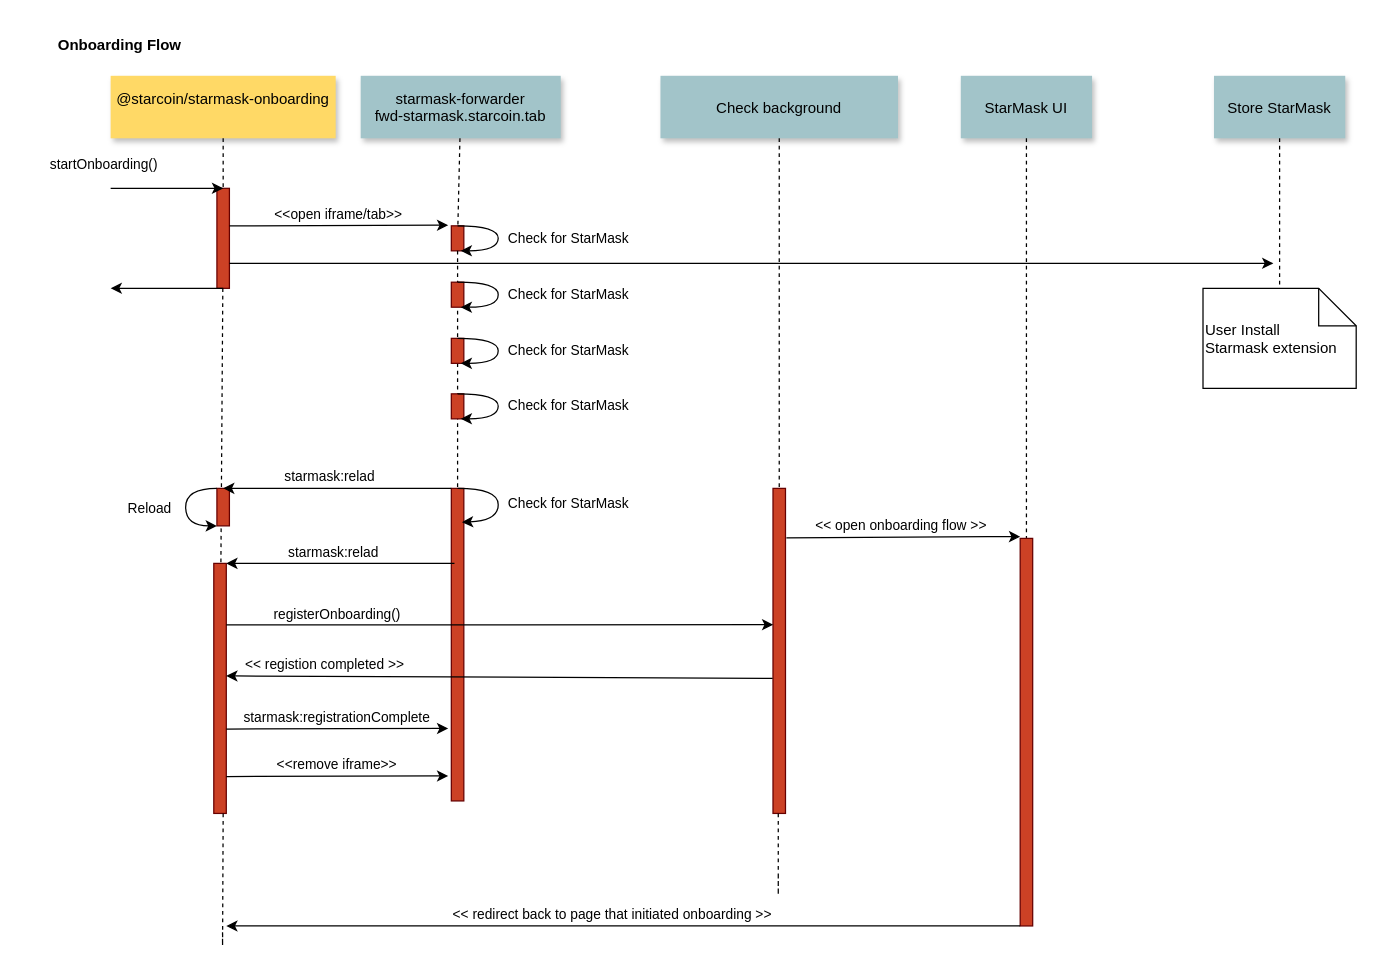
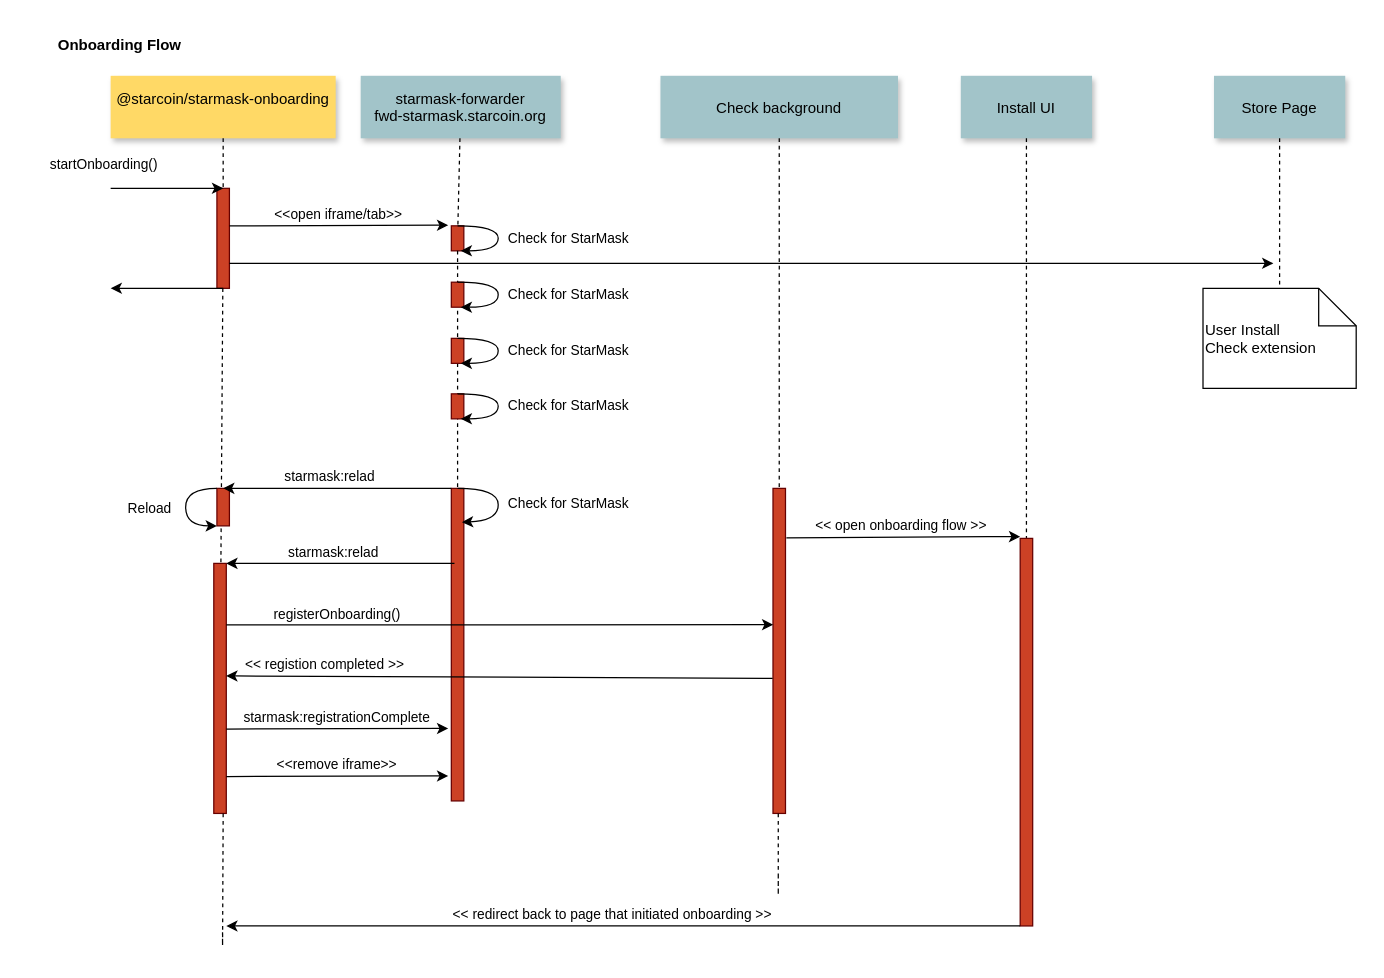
(460, 99) -> (460, 99)
(1026, 108) -> (1026, 108)
(1279, 108) -> (1279, 108)
(1249, 330) -> (1249, 330)
